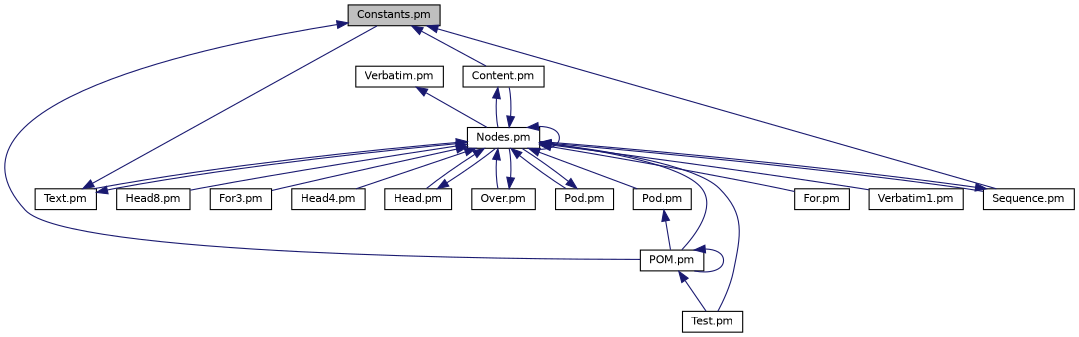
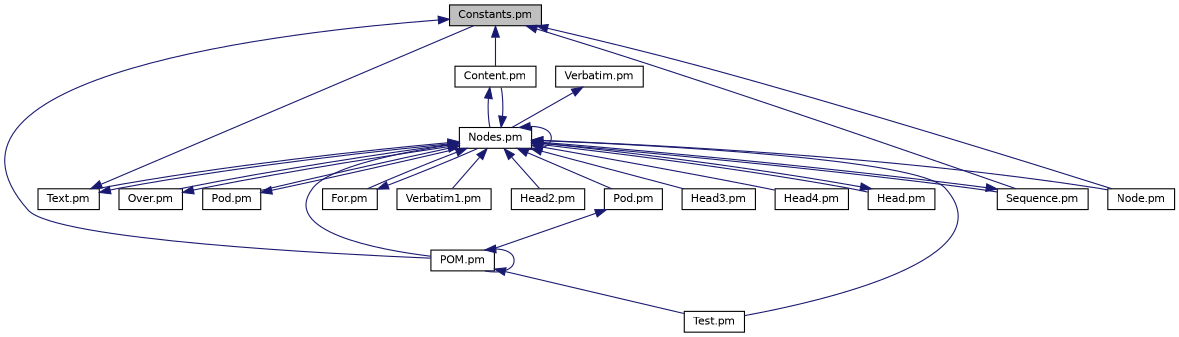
none -> (433, 167)
(153, 199) -> (548, 199)
(241, 199) -> (719, 199)
none -> (1141, 199)
